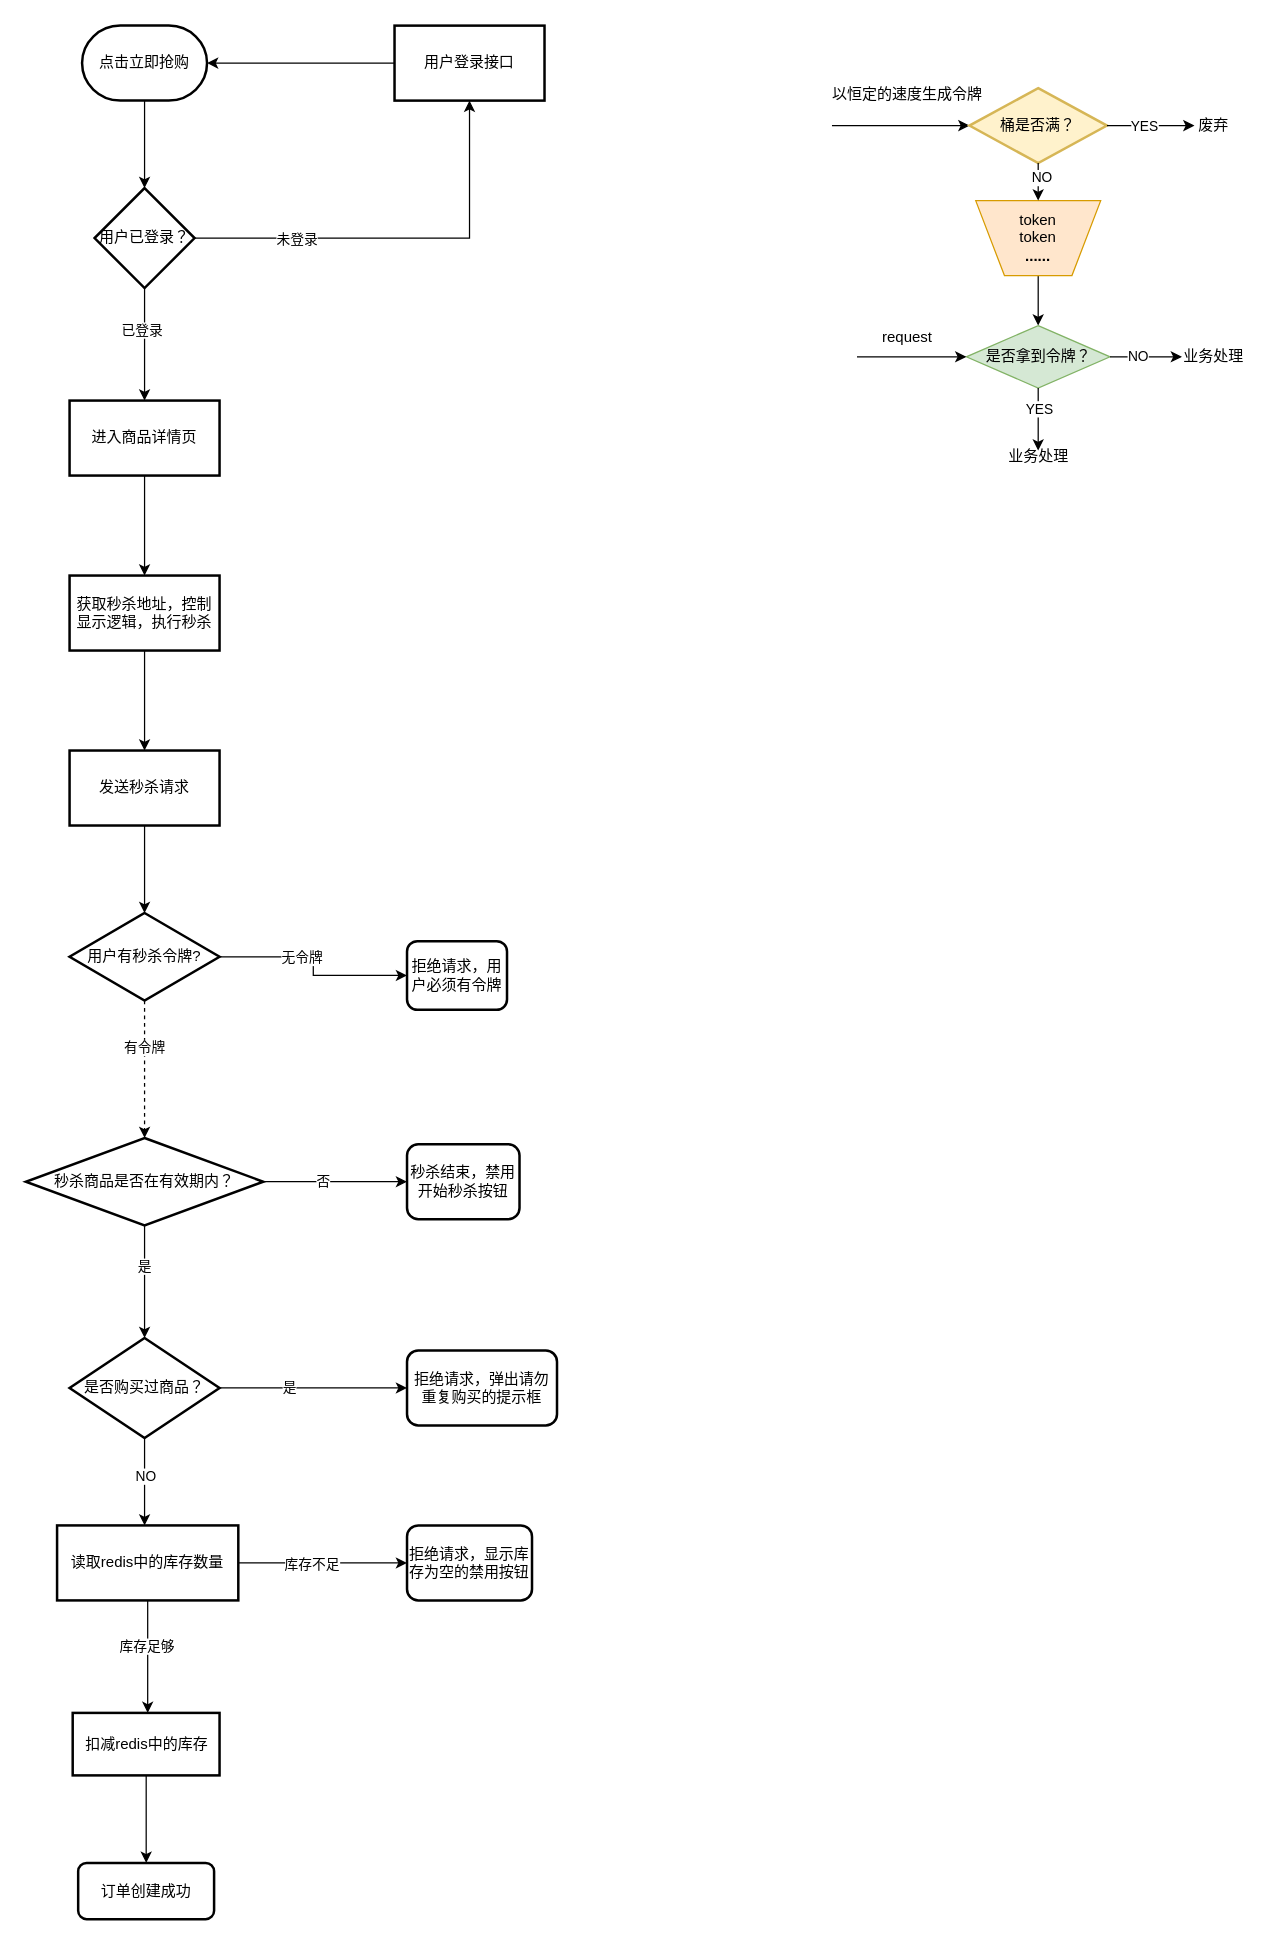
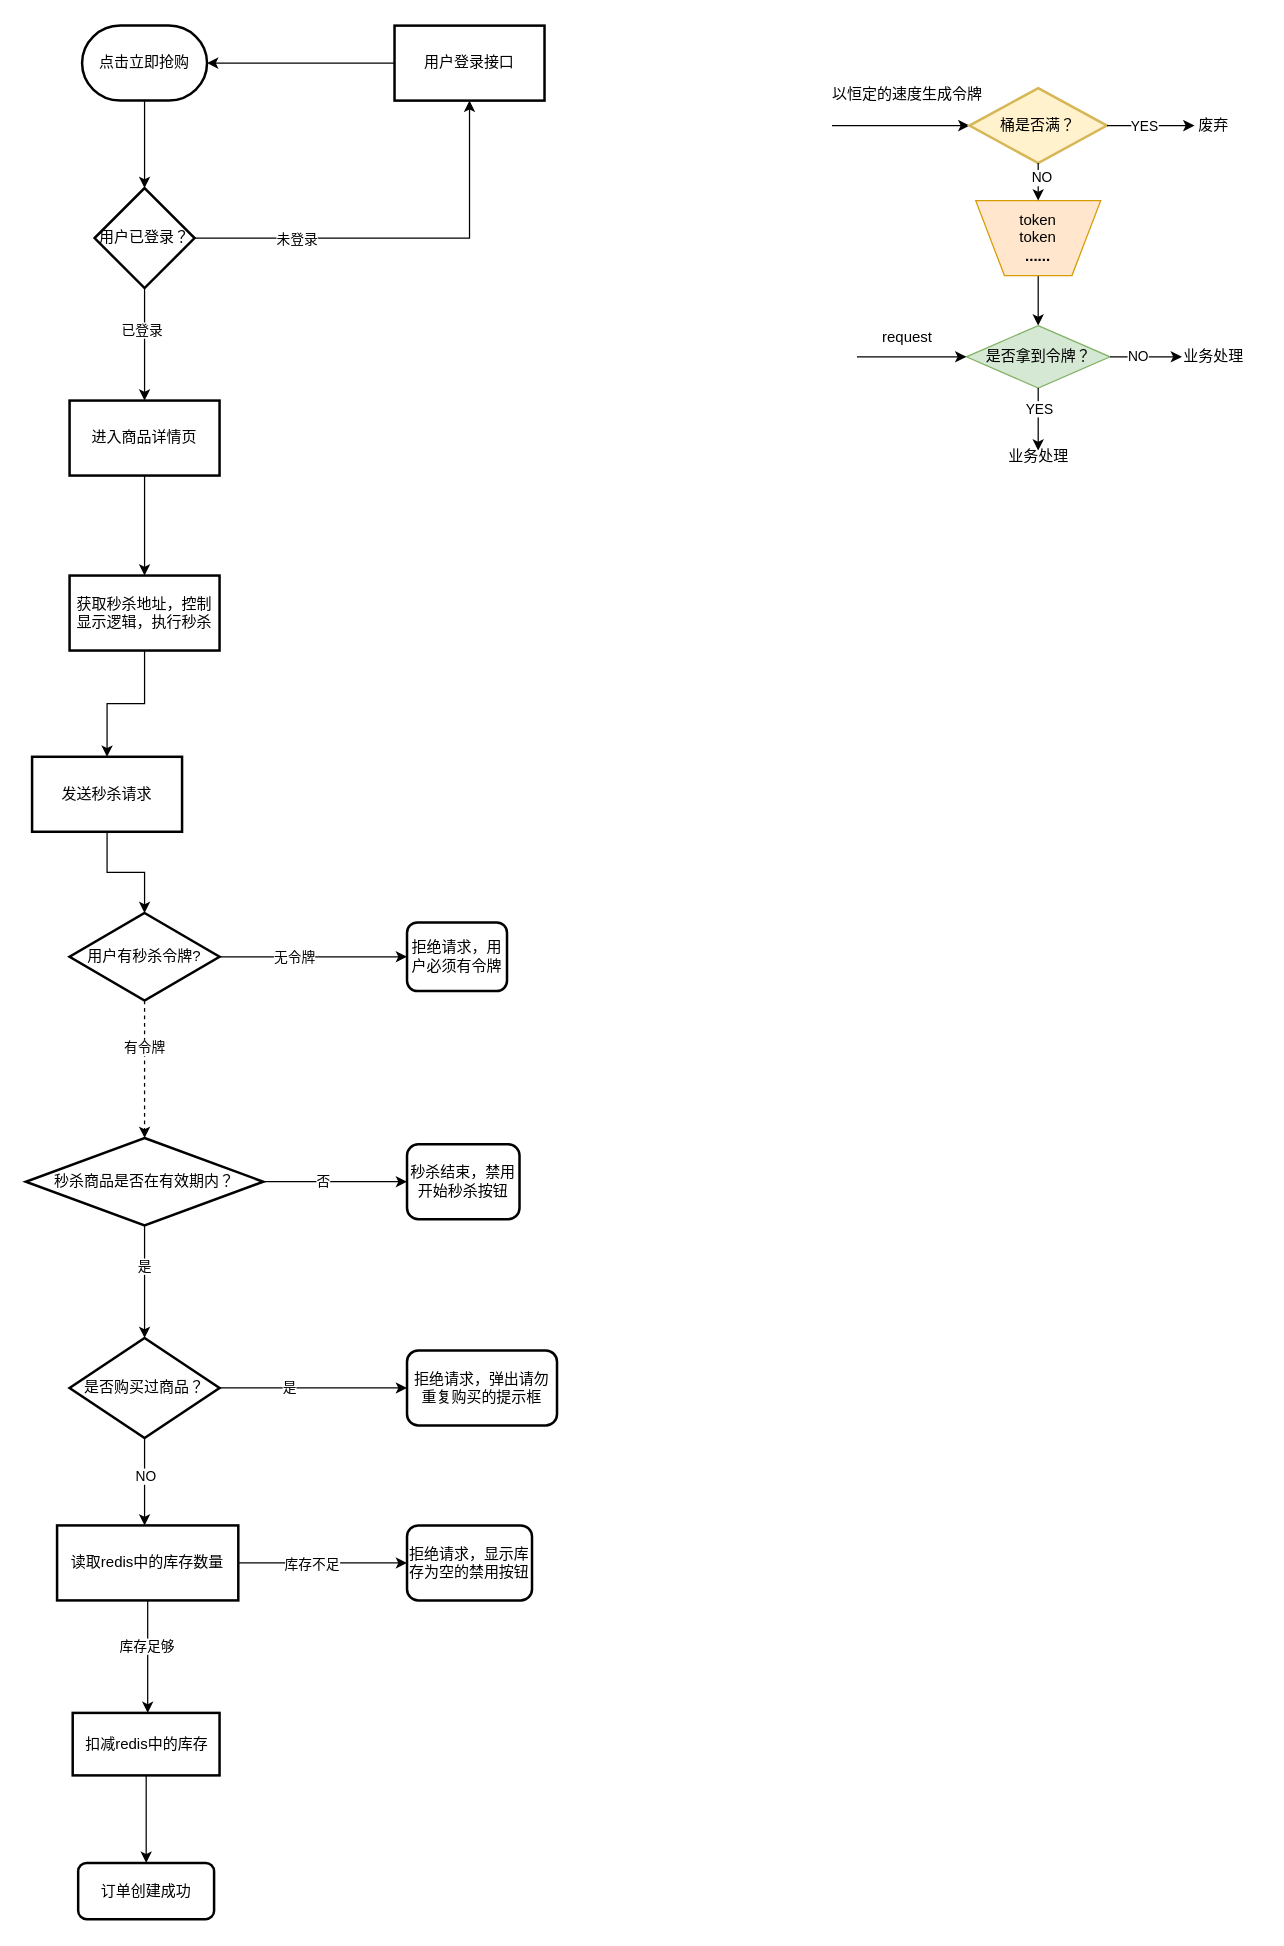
(144, 788) -> (107, 794)
(457, 976) -> (457, 957)
